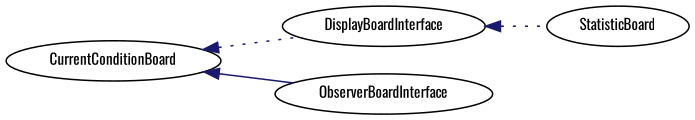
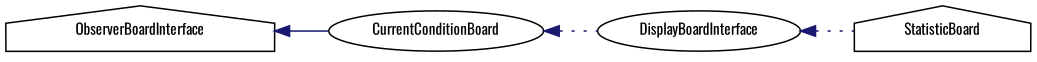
(618, 26) -> (943, 31)
(256, 78) -> (309, 31)
(384, 94) -> (140, 31)
